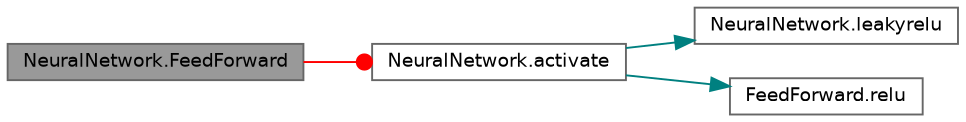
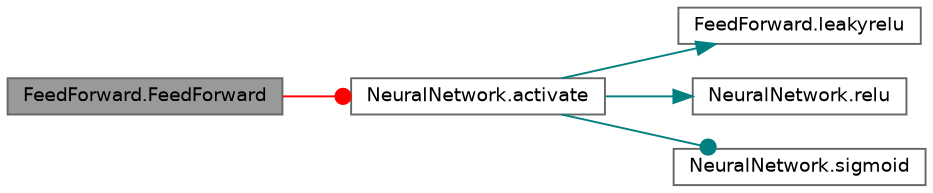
(826, 26) -> (800, 26)
(156, 62) -> (145, 96)
(826, 96) -> (800, 96)
none -> (800, 167)
